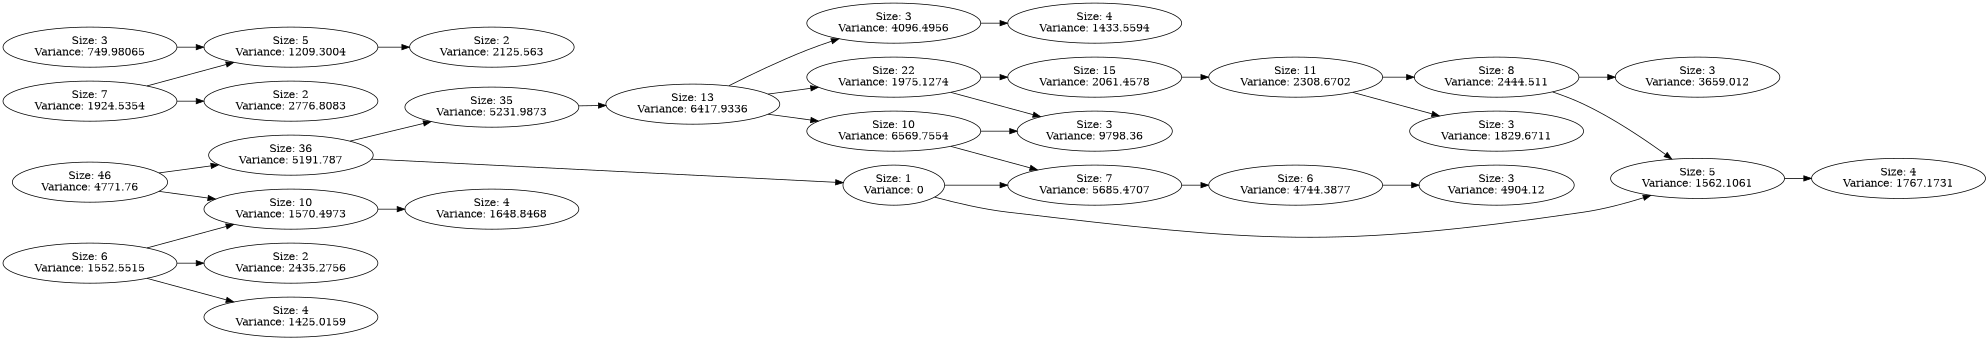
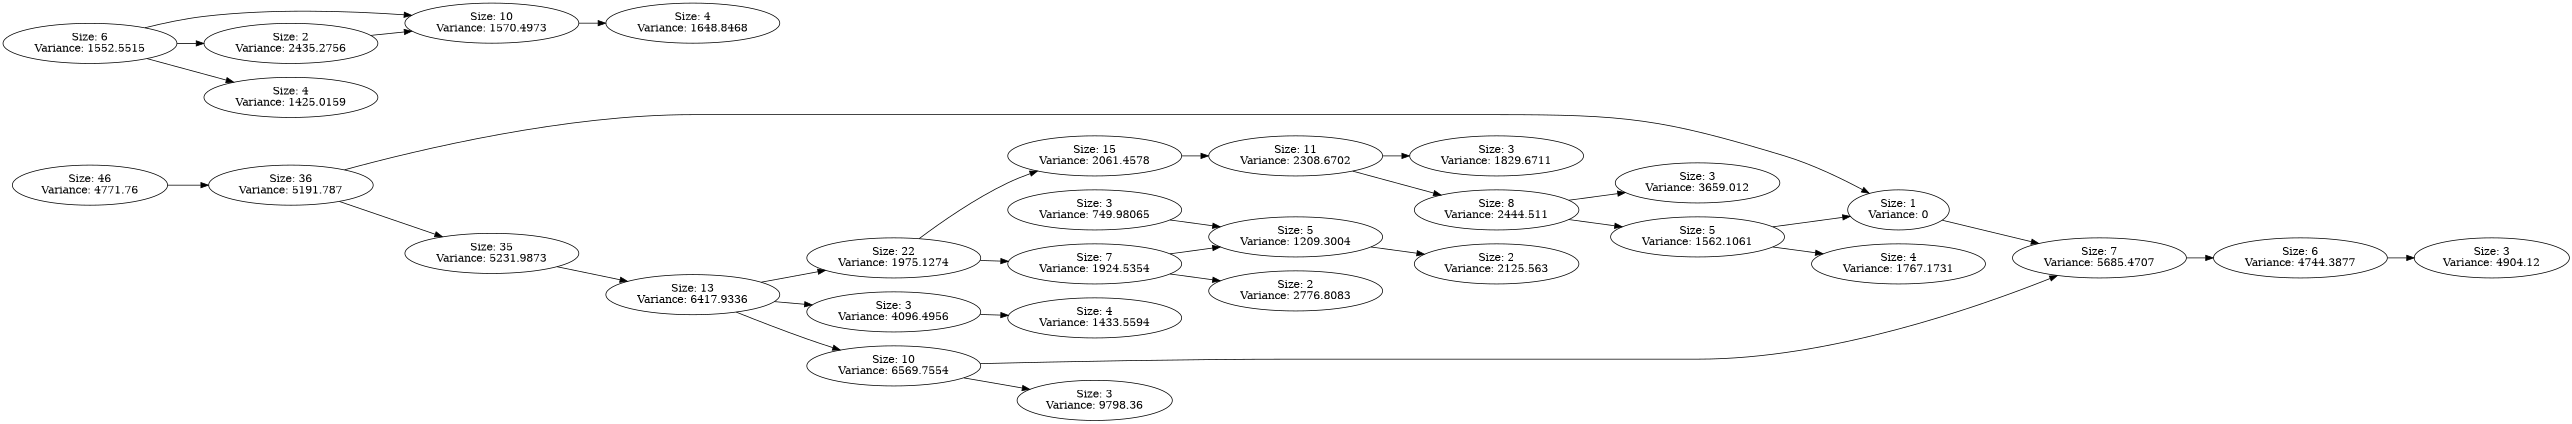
(992, 104) -> (990, 261)
(183, 195) -> (387, 34)
(1289, 237) -> (1808, 222)
